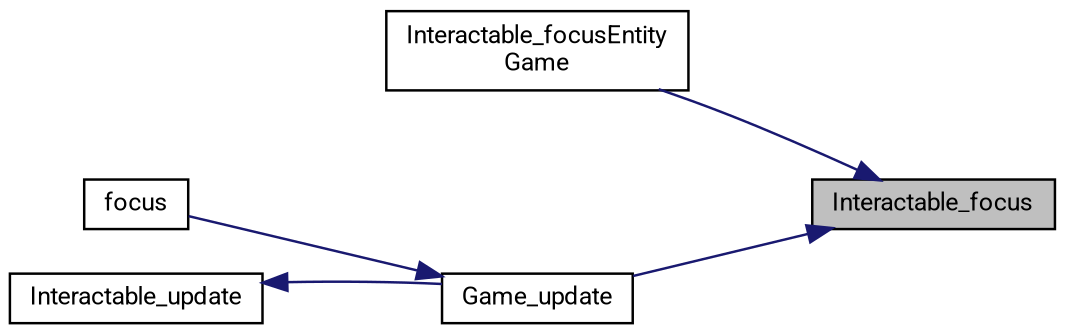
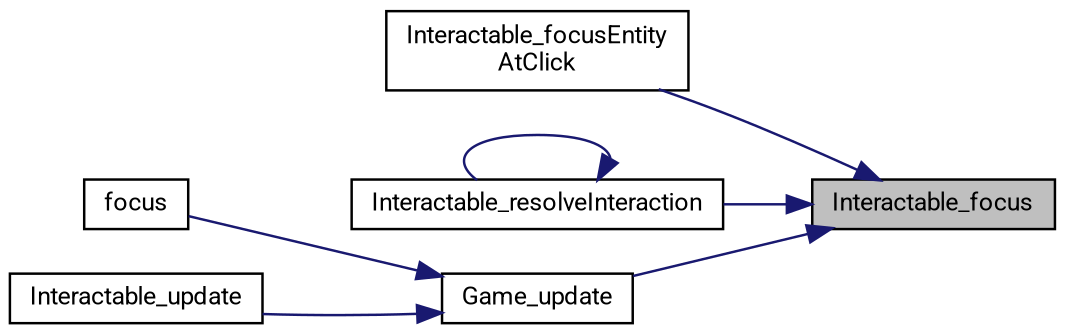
(537, 51) -> (537, 51)
none -> (537, 204)
(365, 282) -> (340, 315)
